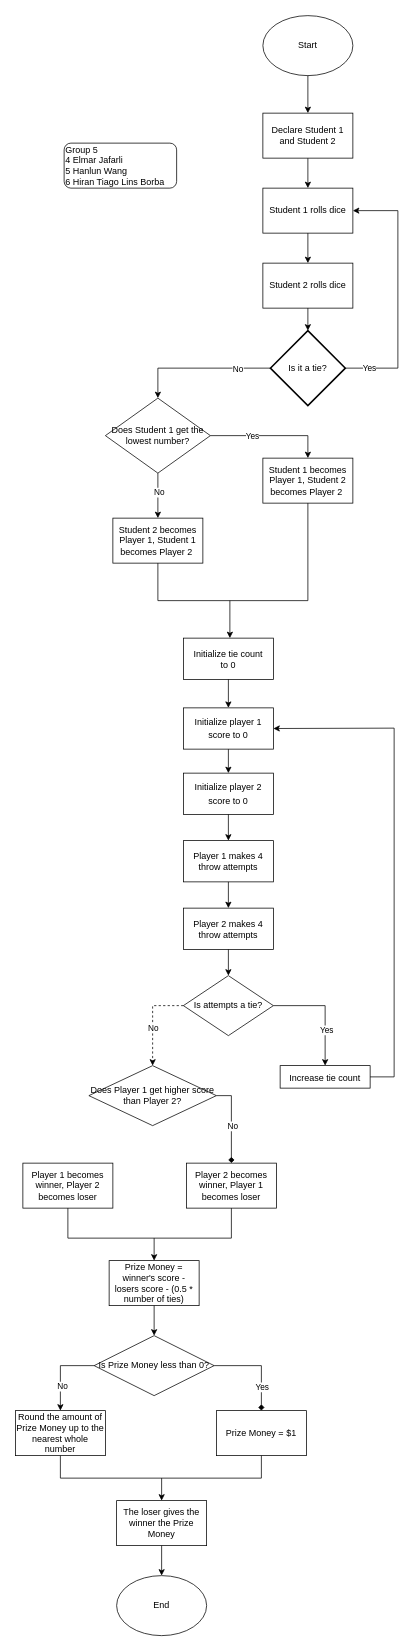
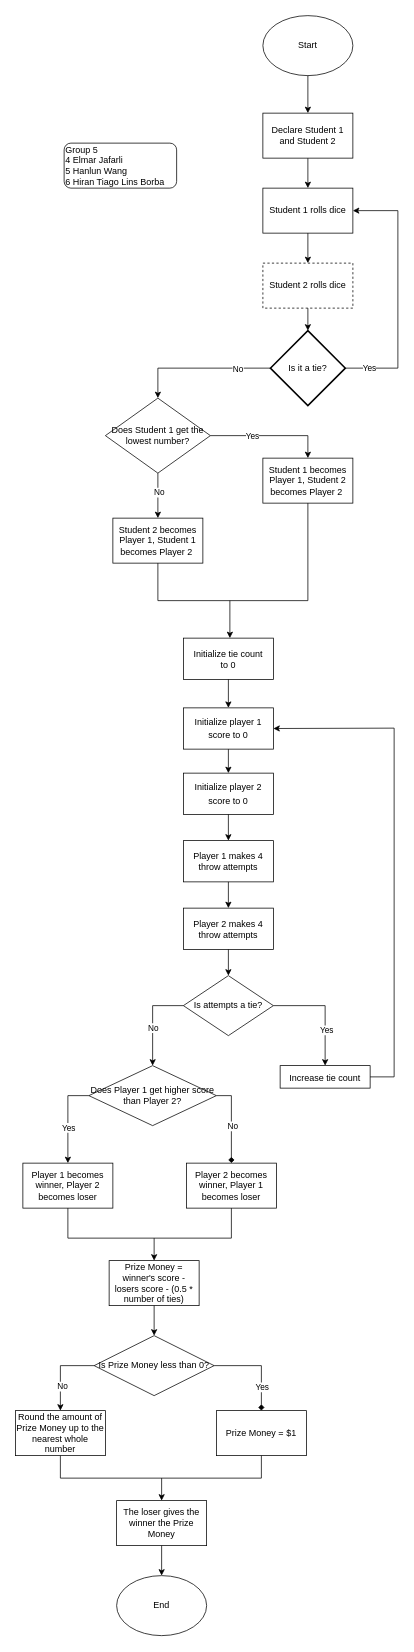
(308, 285) -> (308, 285)
(158, 1005) -> (158, 1005)
none -> (78, 1095)
